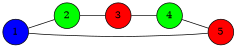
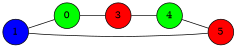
(67, 16) -> (67, 16)
